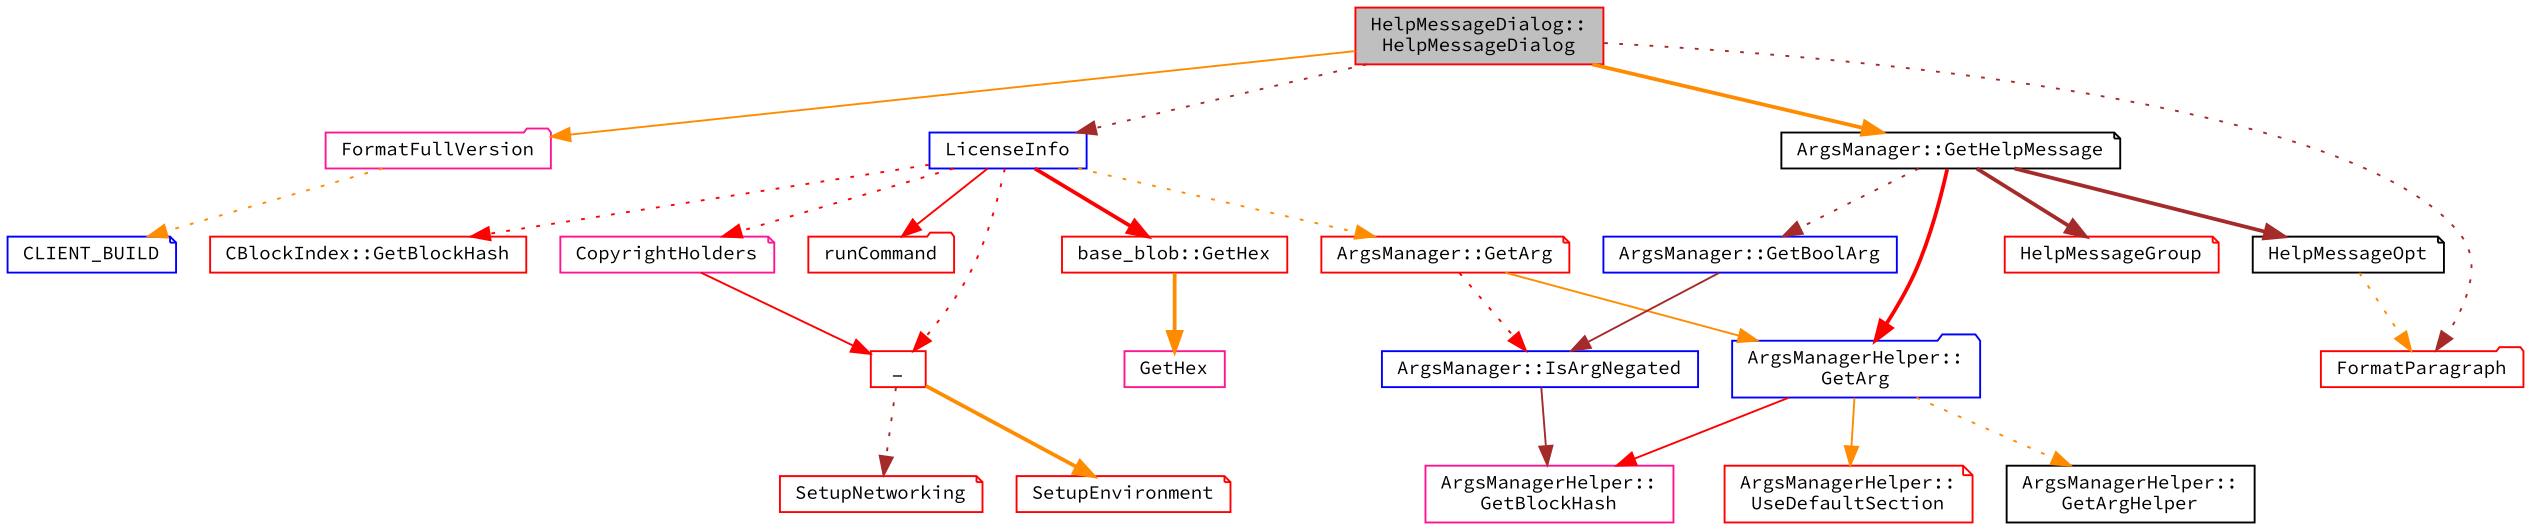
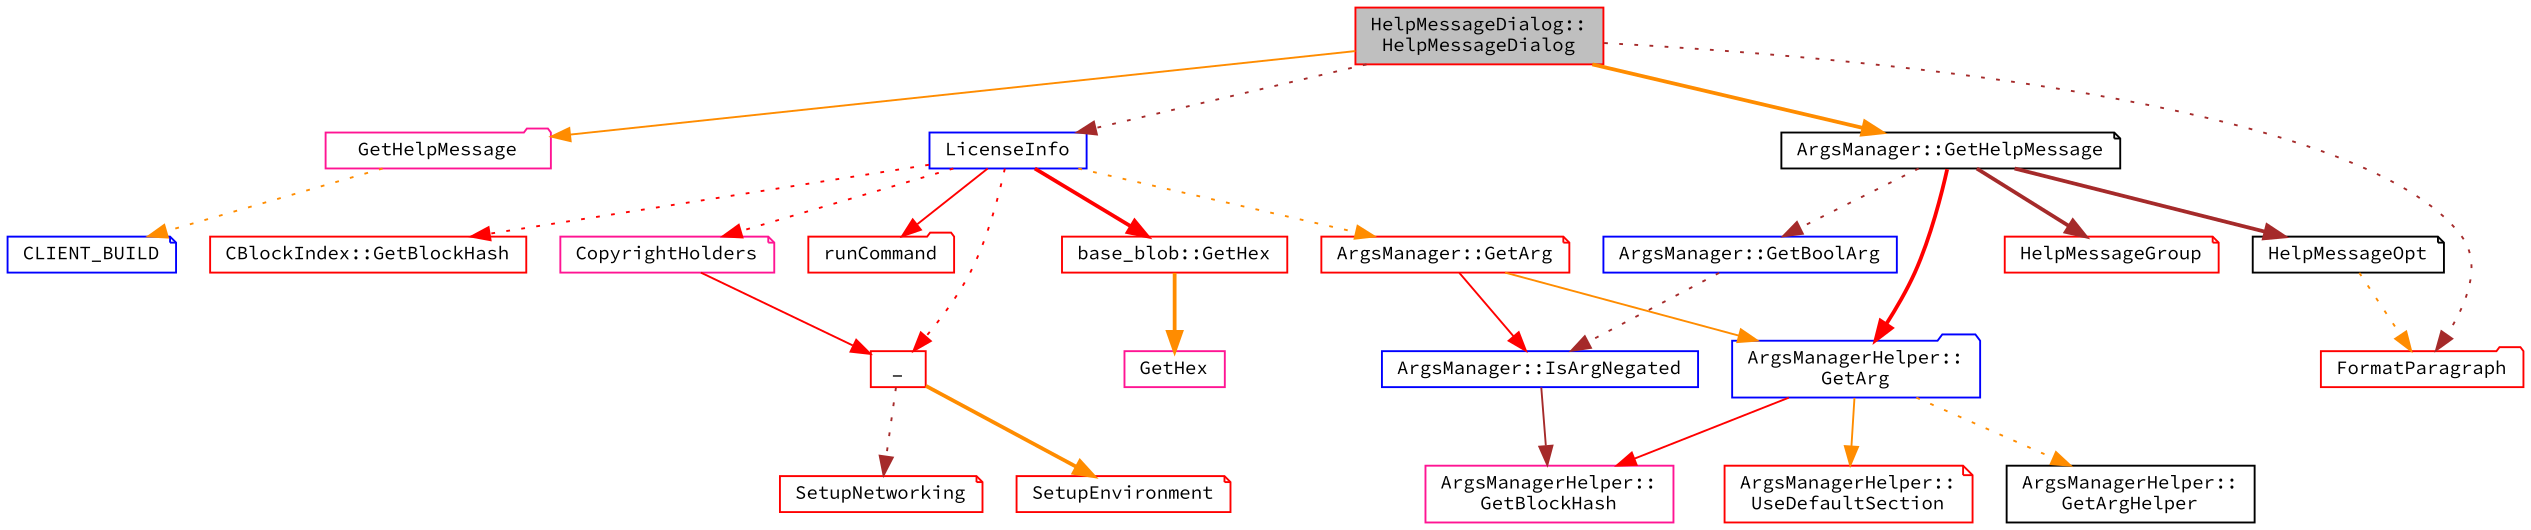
(438, 150) -> (438, 150)
(1664, 302) -> (1664, 302)
(1486, 305) -> (1486, 305)
